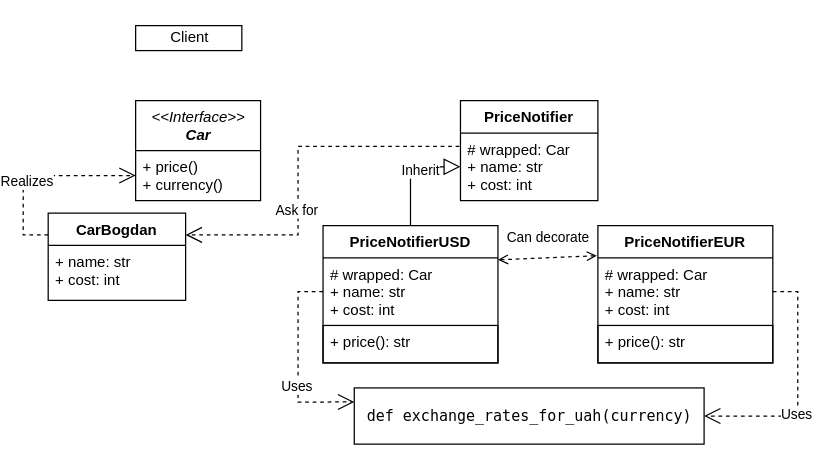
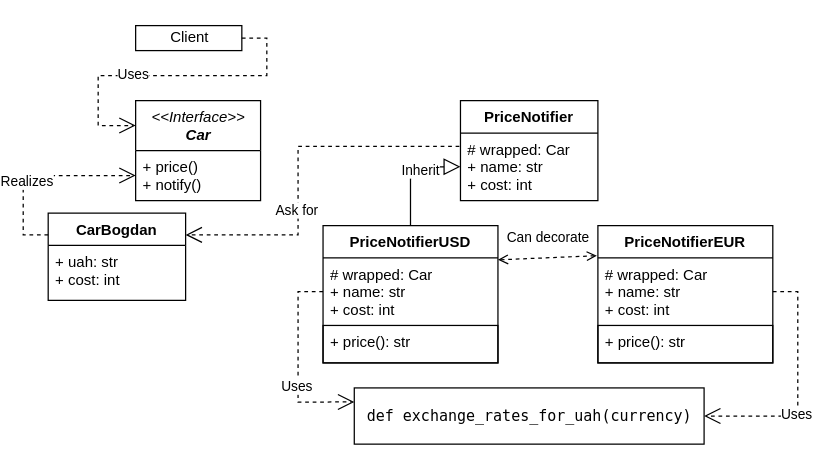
none -> (171, 76)
(176, 168) -> (176, 168)
(97, 263) -> (93, 263)
